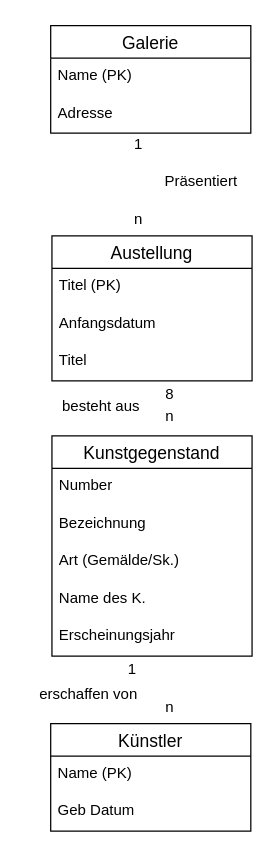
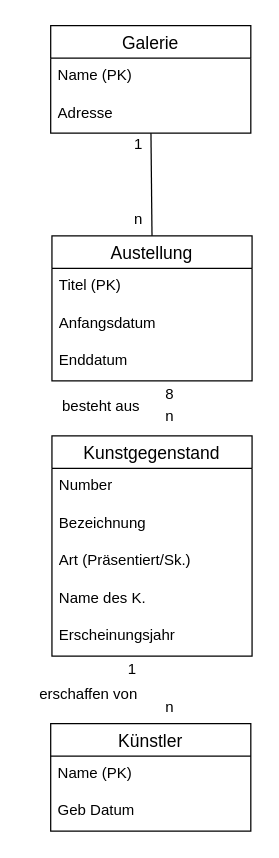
(201, 182) -> none
none -> (151, 186)
(76, 361) -> (93, 361)
(125, 561) -> (142, 561)
